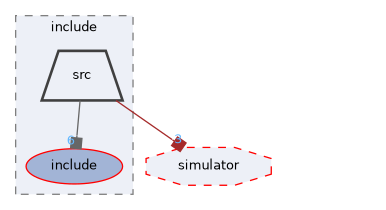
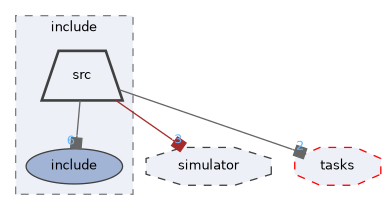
(74, 166) -> (74, 166)
(209, 166) -> (209, 166)
none -> (338, 166)
